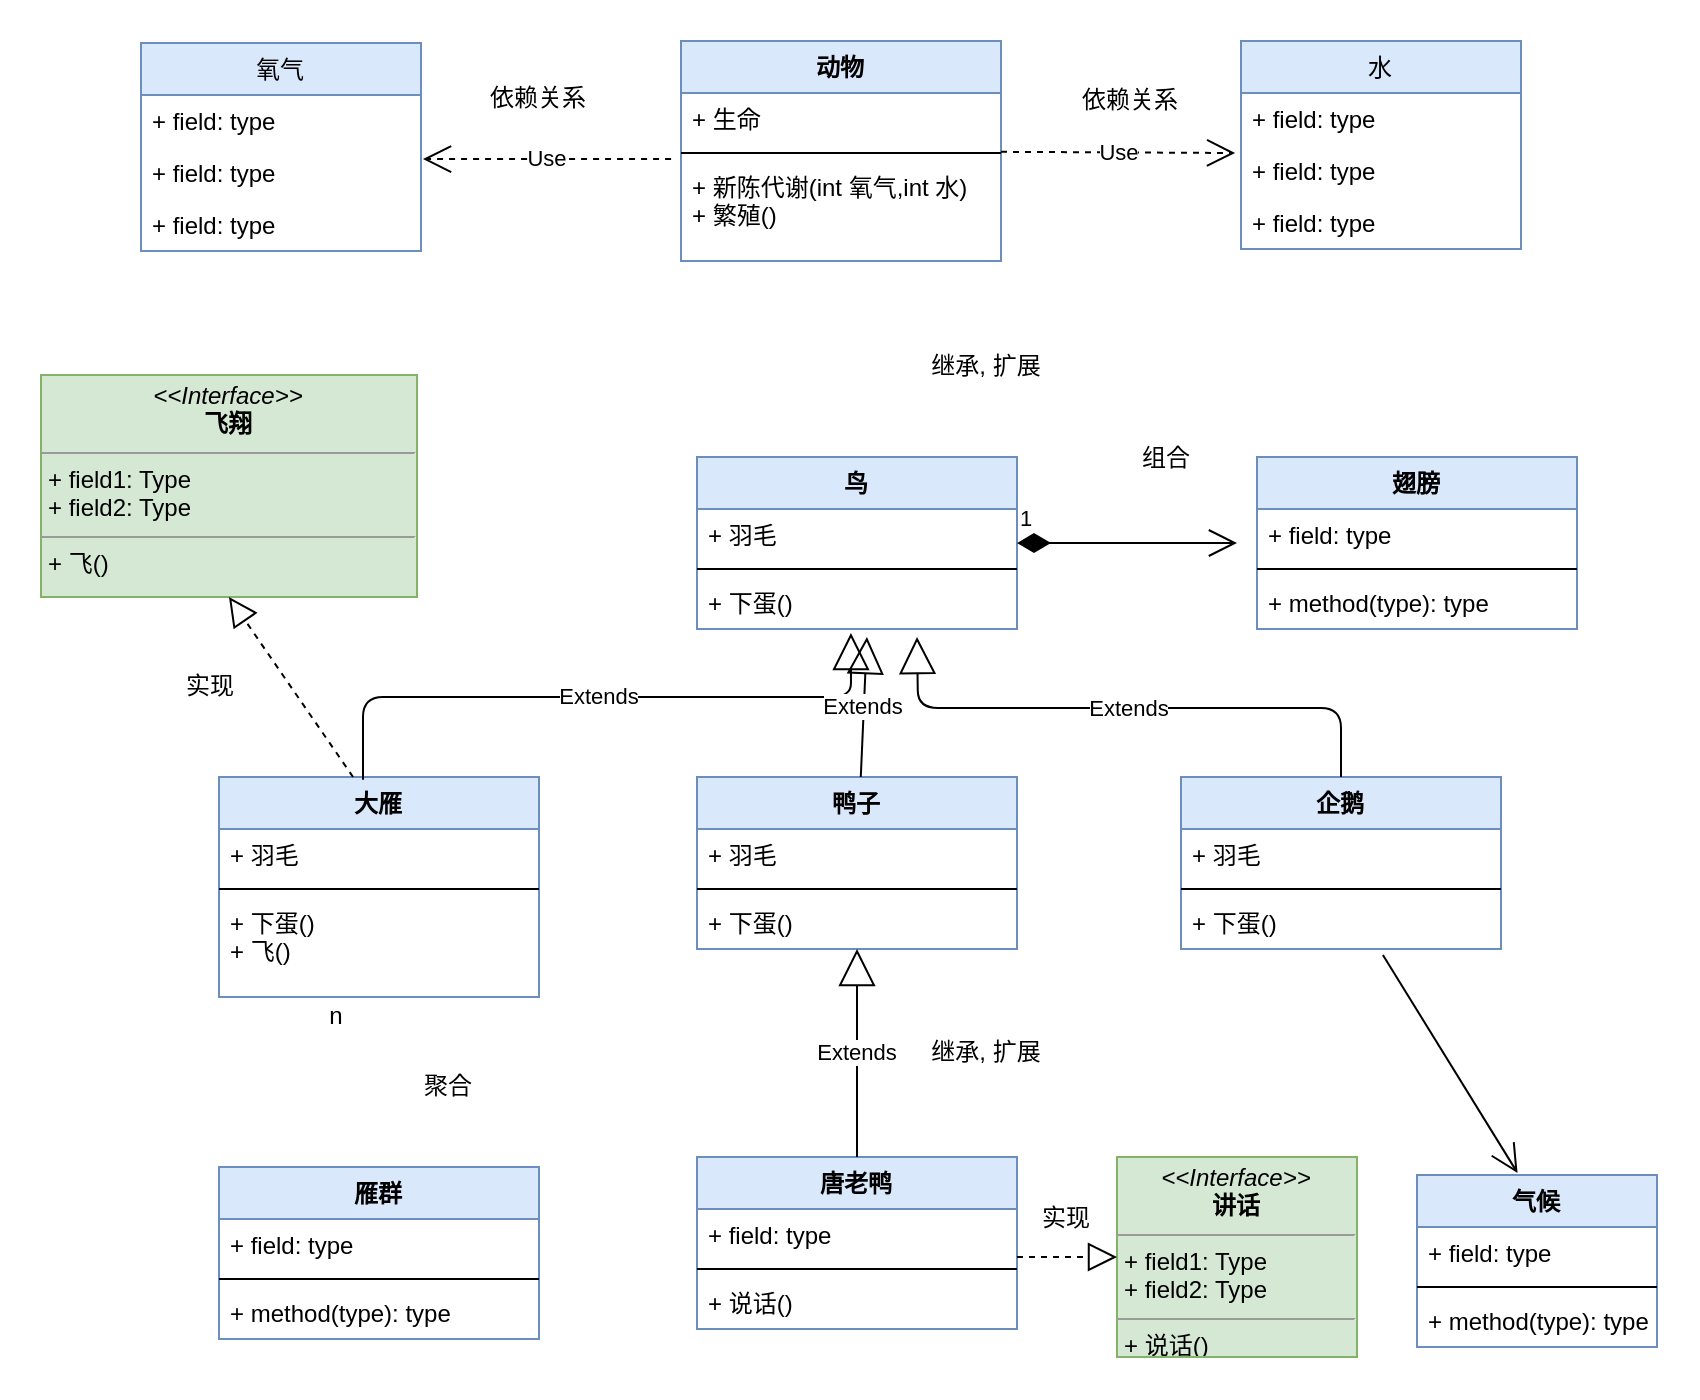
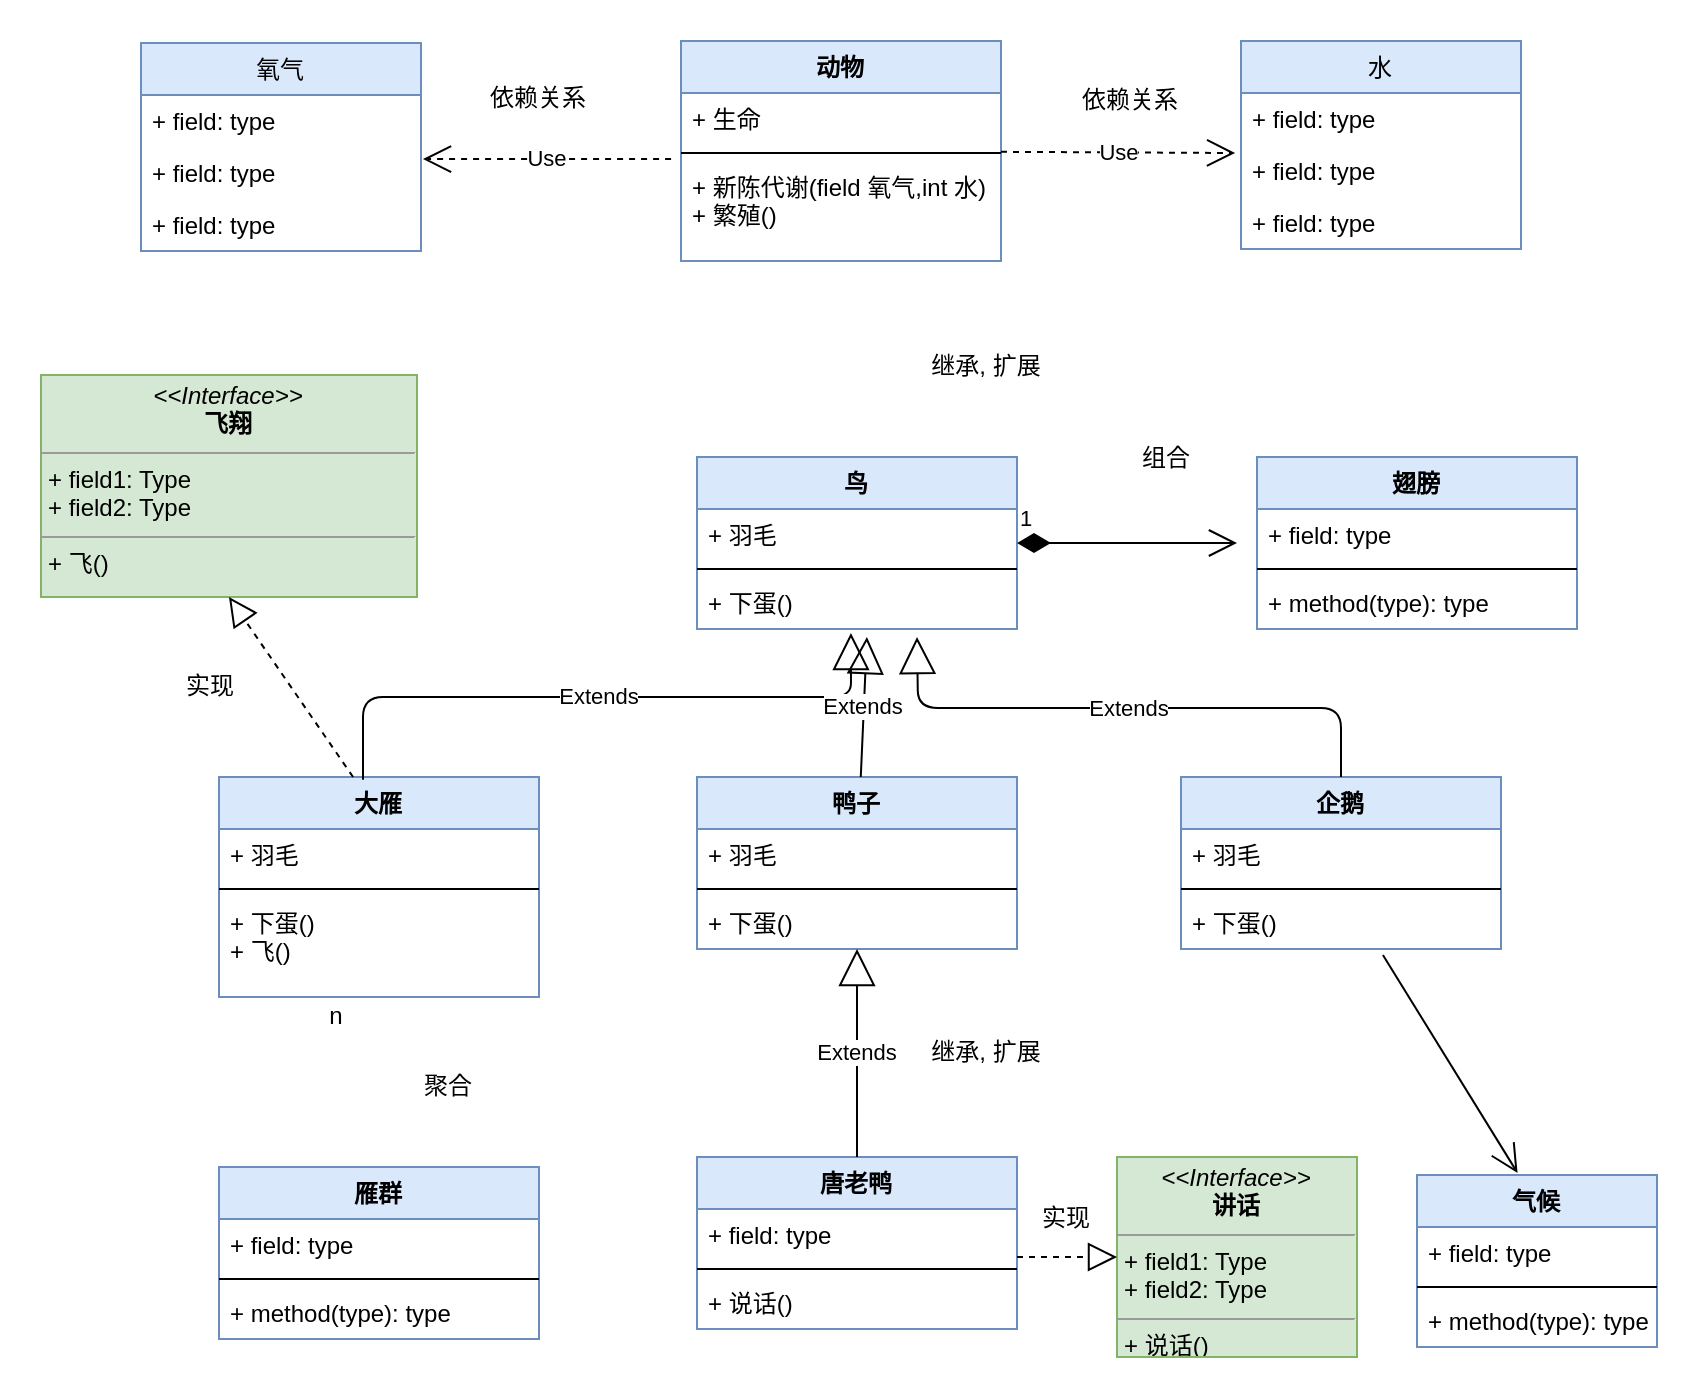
(845, 188) -> (855, 188)
